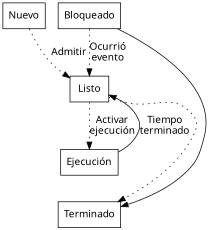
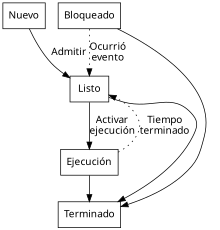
(44, 54) -> (44, 54)
(89, 122) -> (89, 122)
(140, 124) -> (140, 124)
(196, 128) -> (196, 128)
none -> (89, 185)
